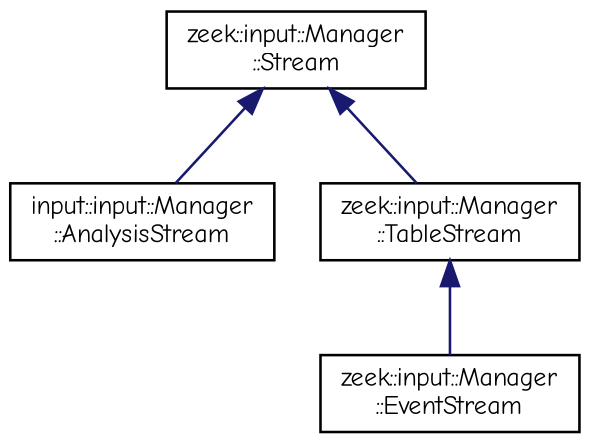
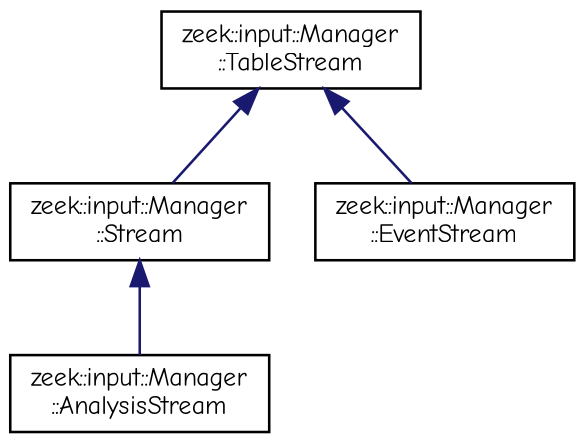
(382, 145) -> (206, 146)
(142, 222) -> (140, 394)
